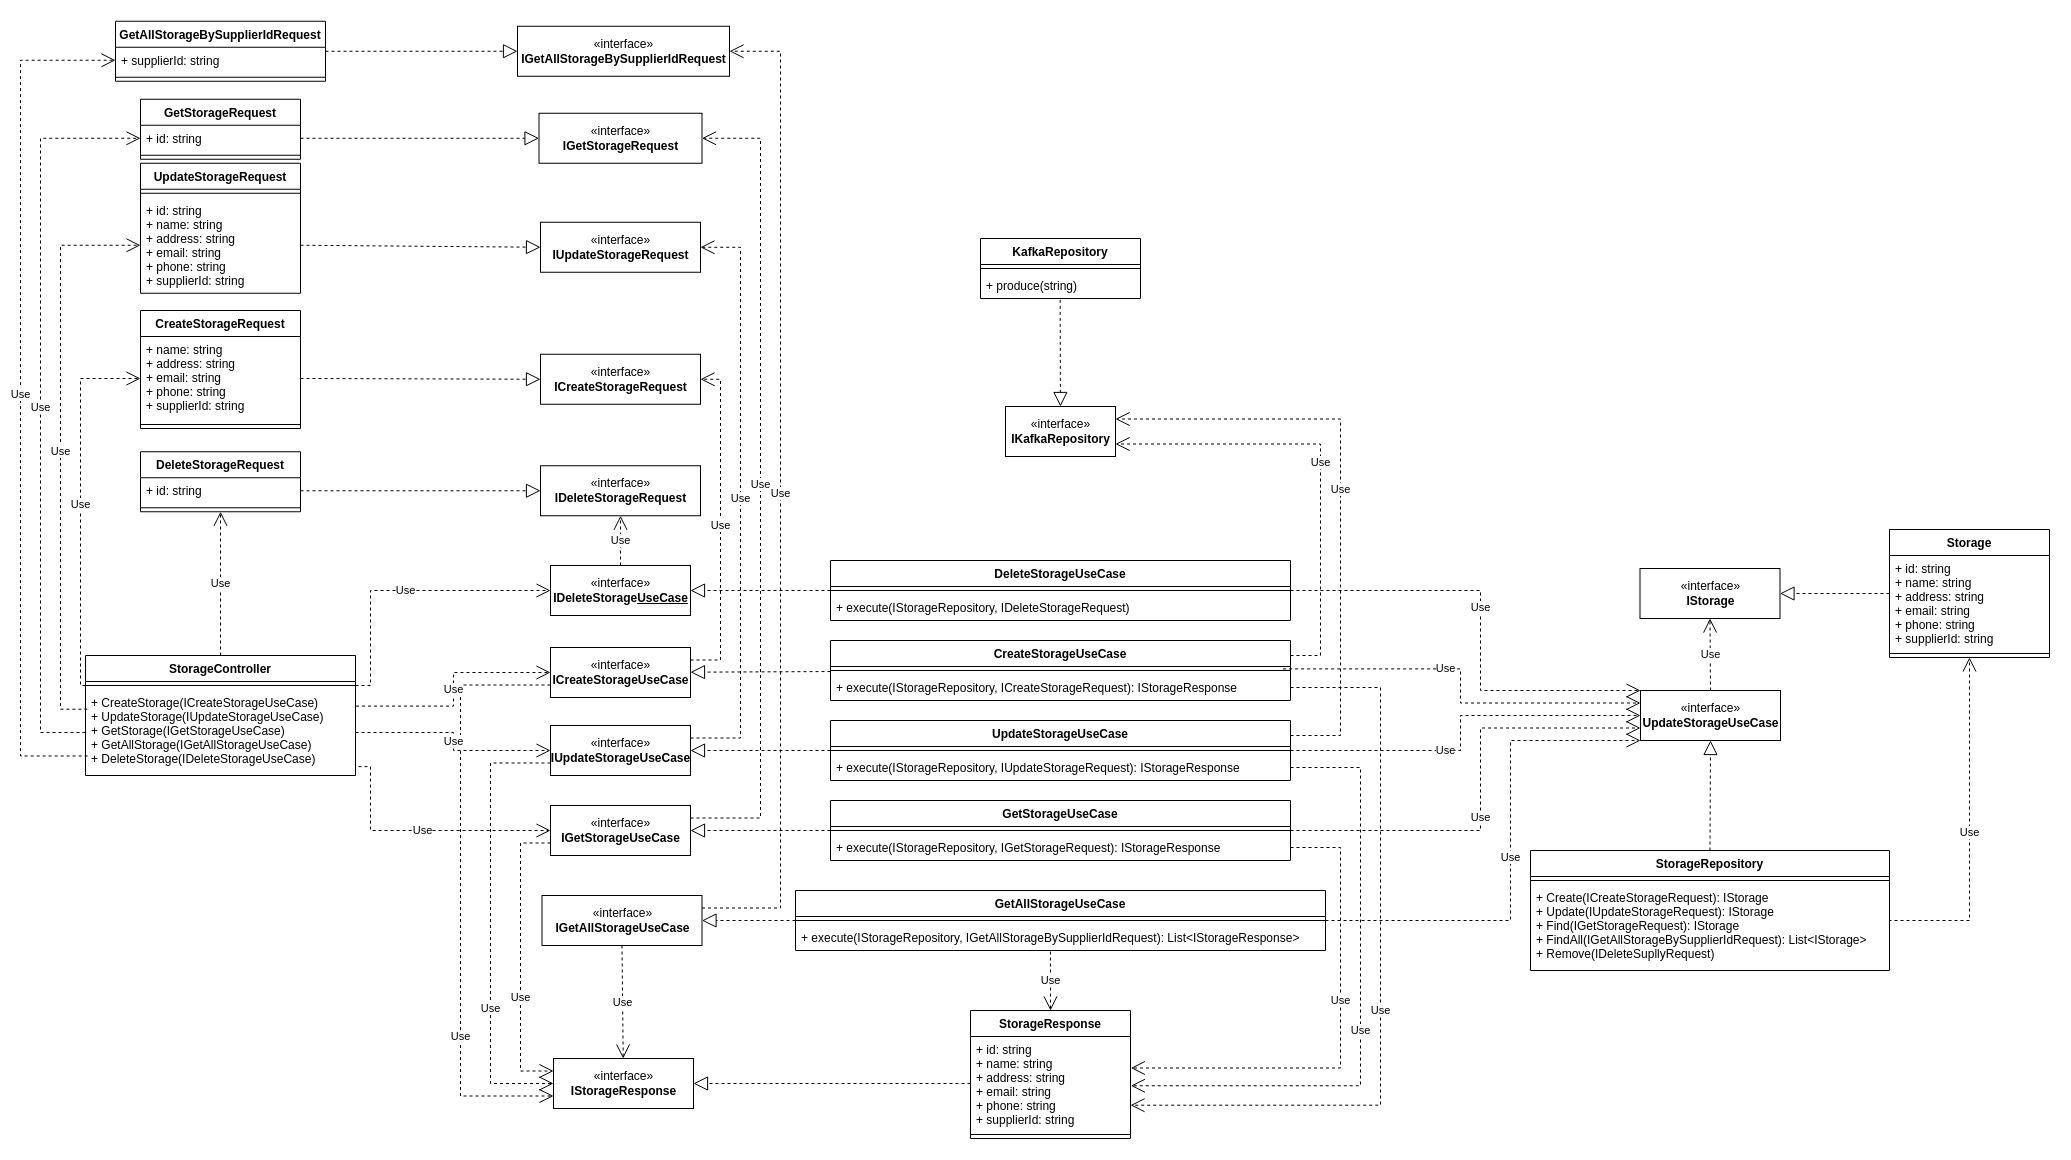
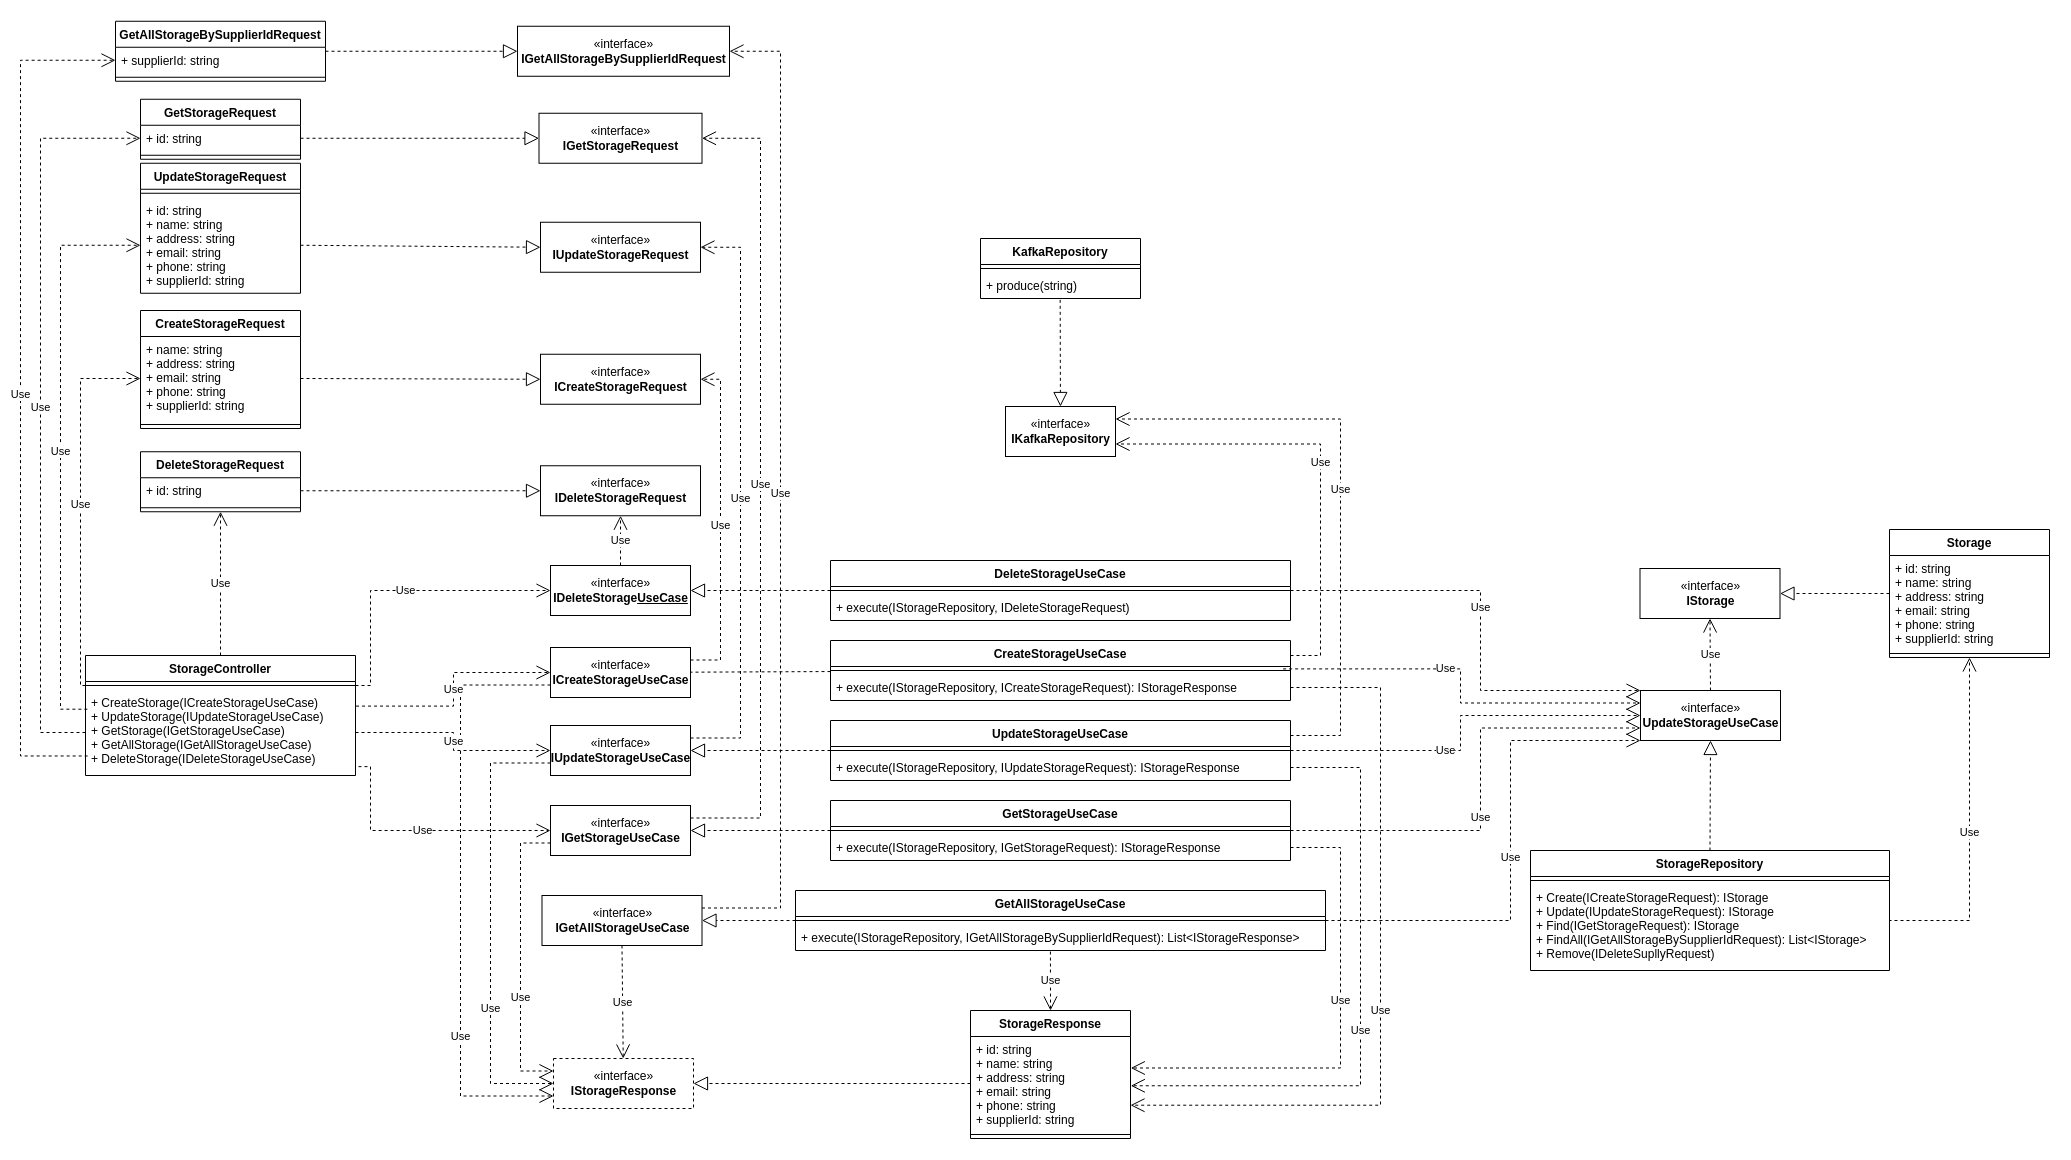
(706, 672) -> (699, 672)
(624, 1084) -> (624, 1084)
